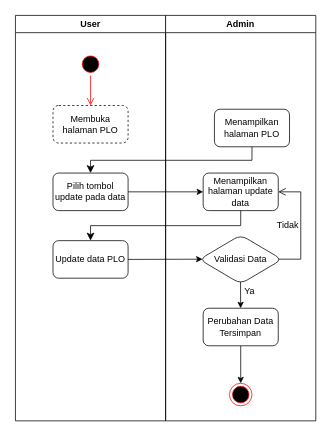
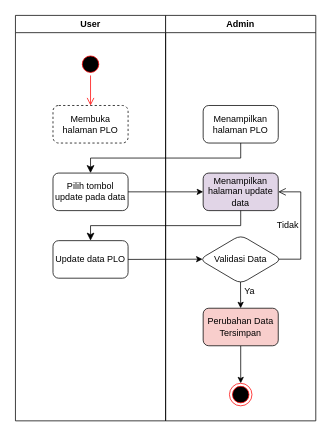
(252, 128) -> (240, 124)
(240, 192) -> (240, 192)
(240, 327) -> (240, 327)
